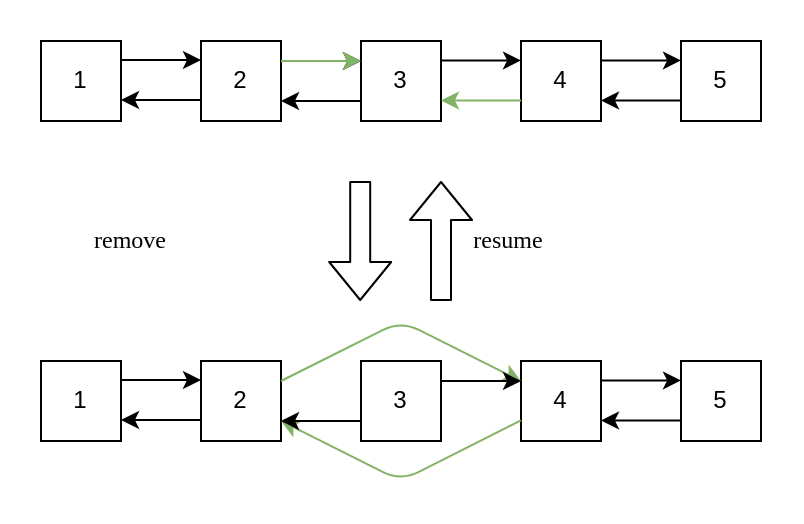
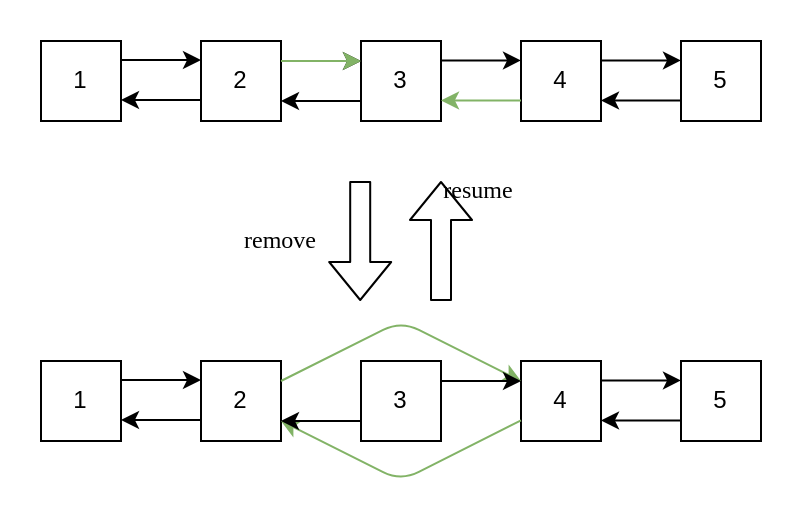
(131, 241) -> (281, 241)
(509, 241) -> (479, 191)
